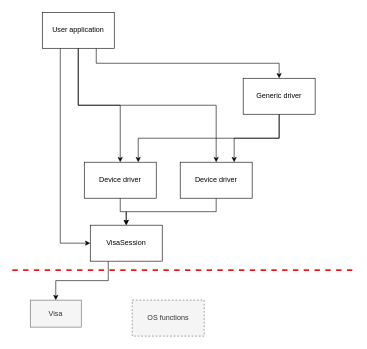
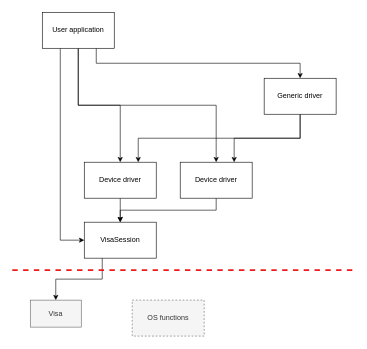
(279, 96) -> (300, 96)
(126, 243) -> (120, 240)
